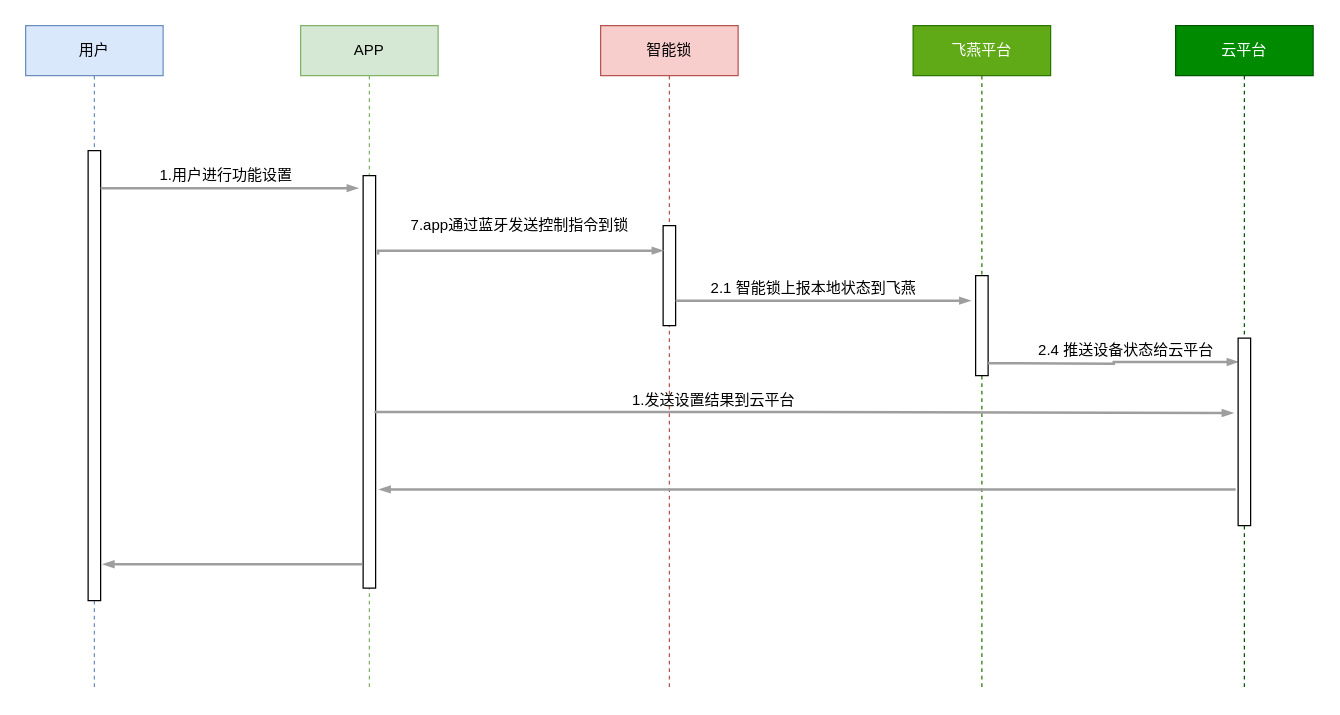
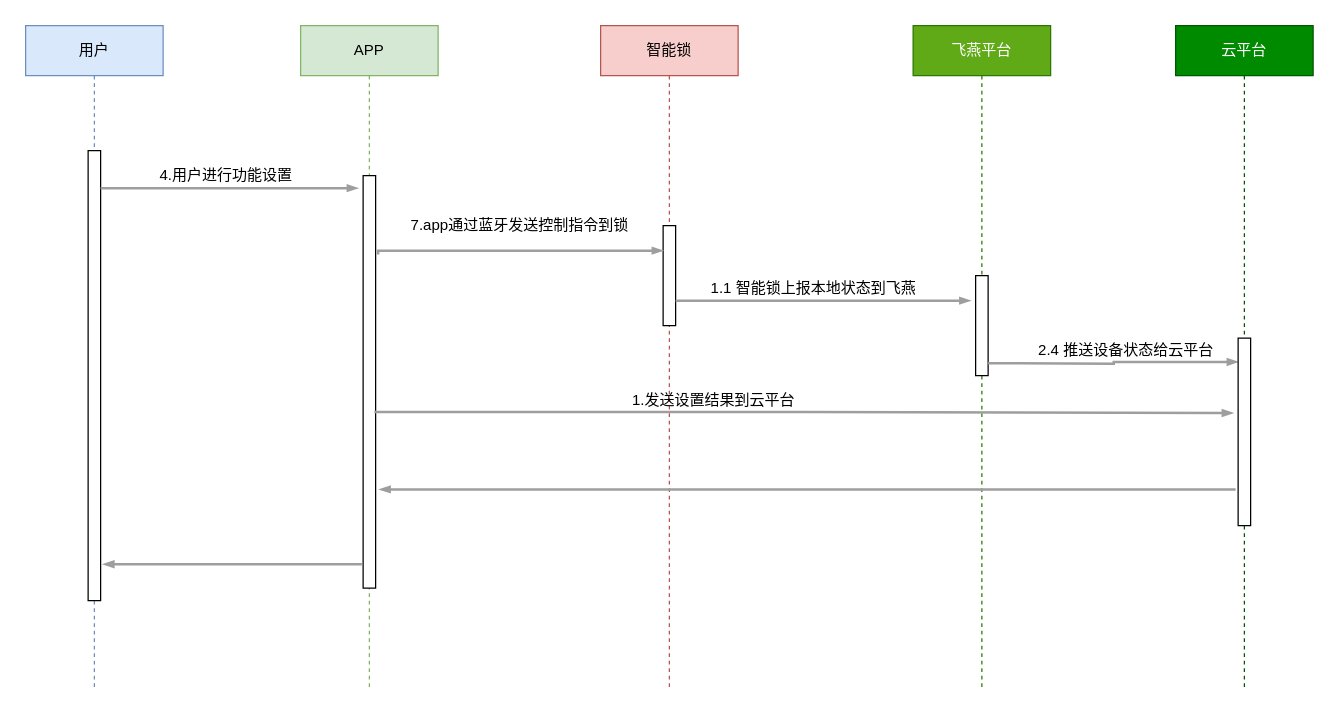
(226, 176) -> (226, 176)
(814, 288) -> (814, 288)
